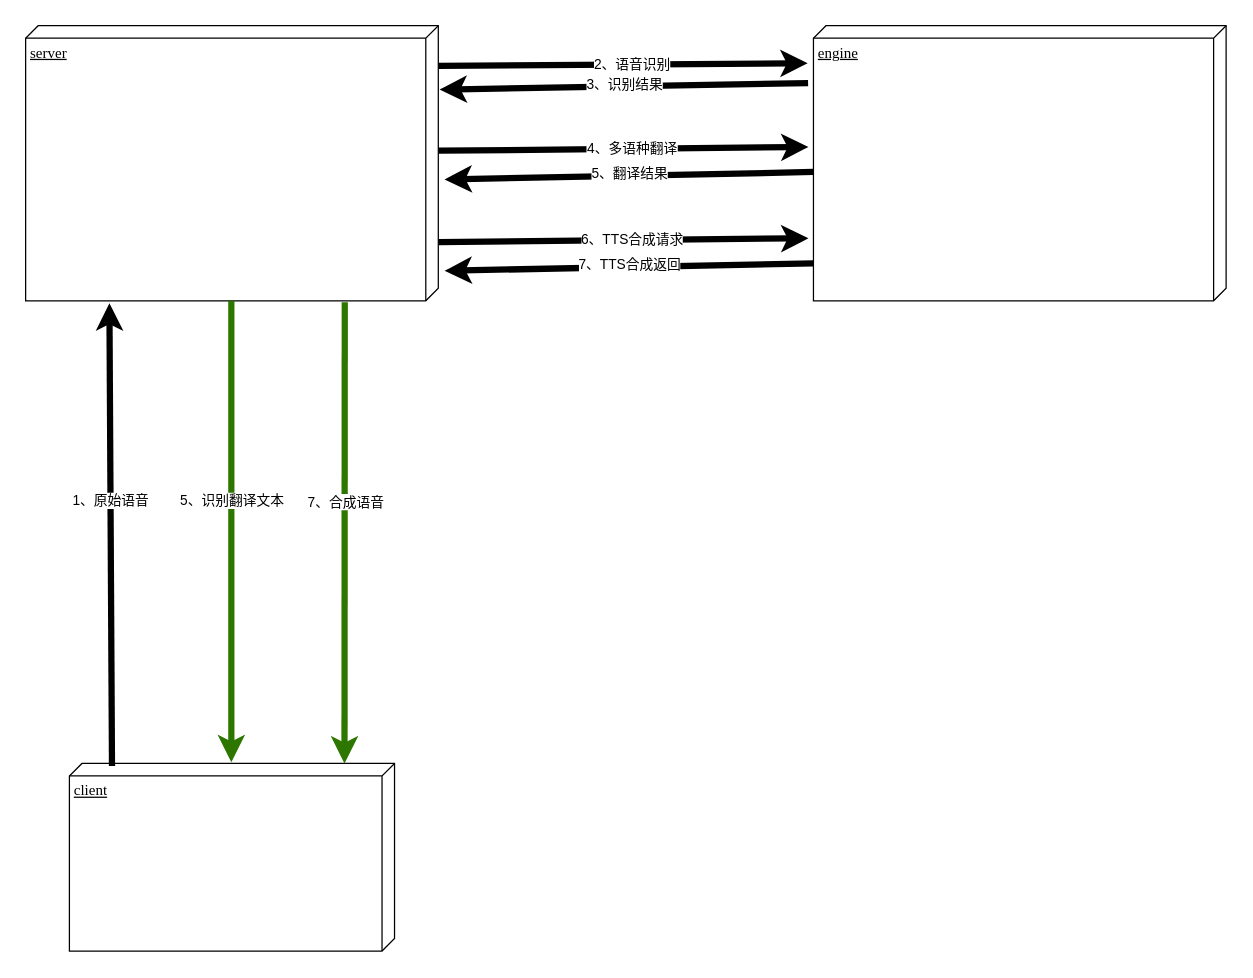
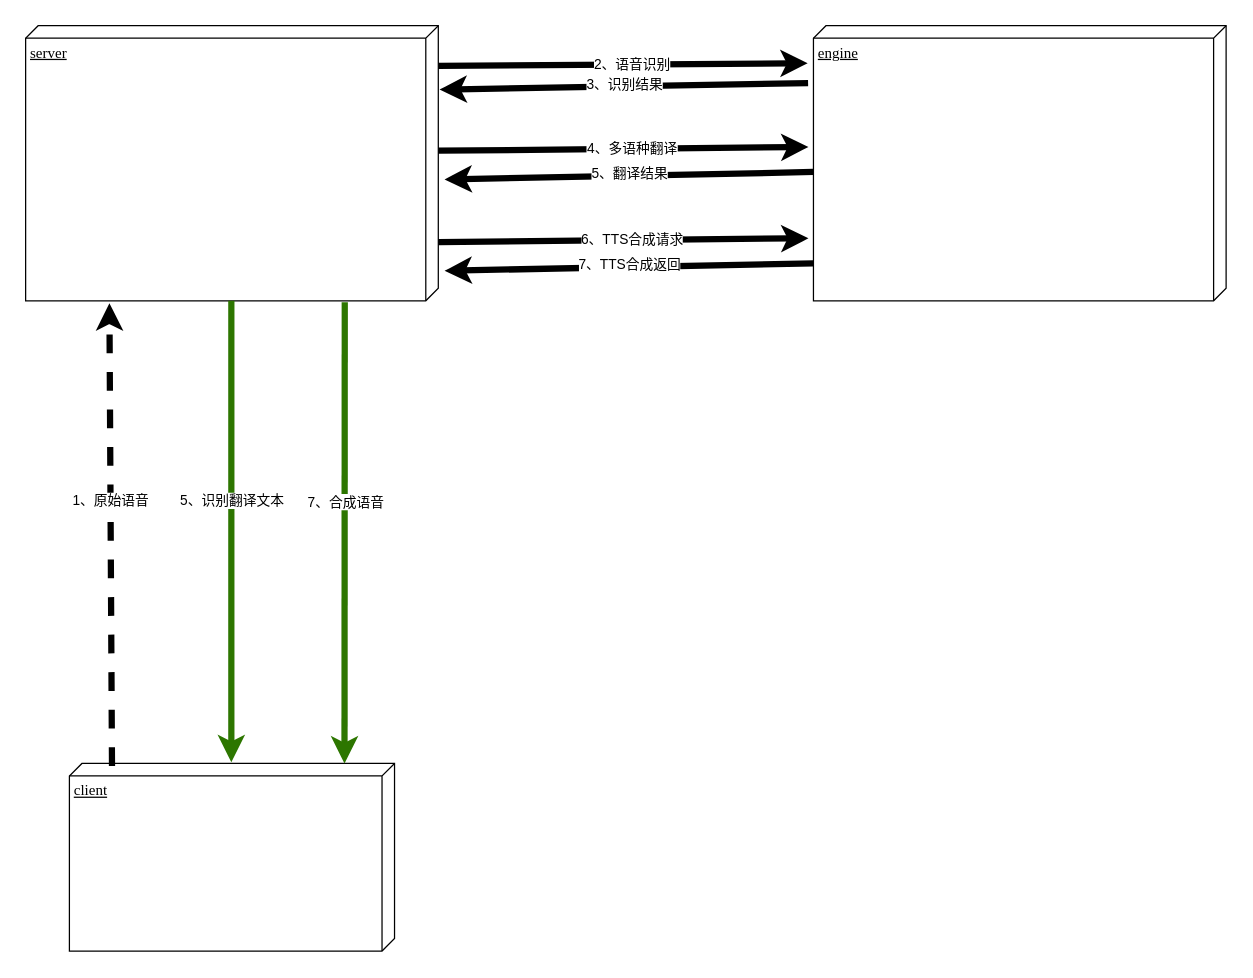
(112, 700) -> (112, 700)
